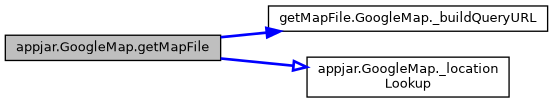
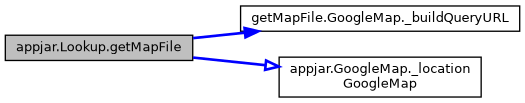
(113, 48) -> (99, 48)
(408, 77) -> (380, 77)
